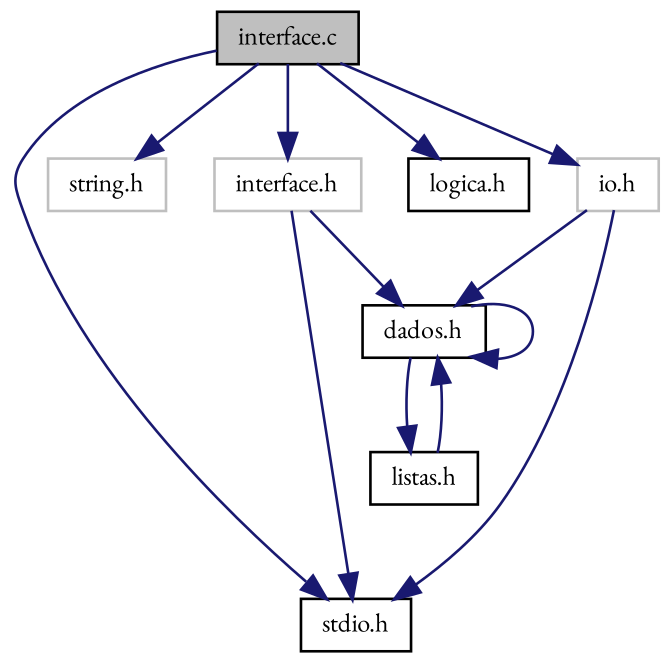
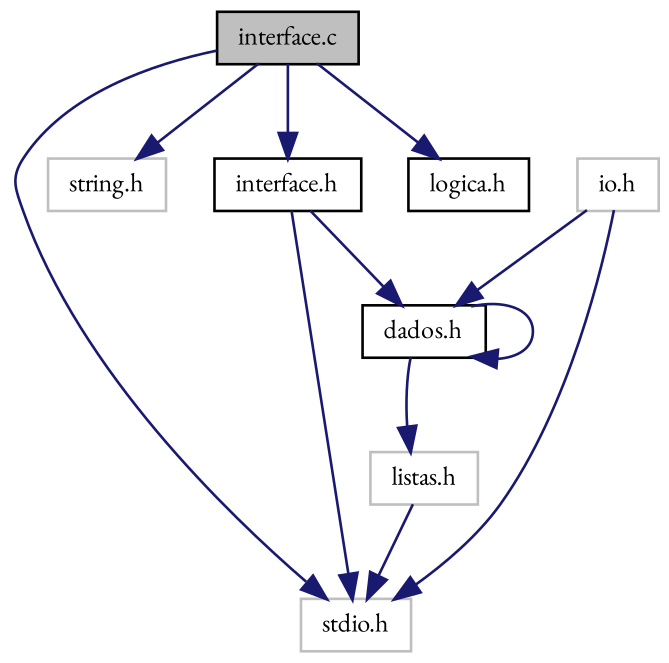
(447, 109) -> none
(288, 185) -> (288, 185)
(442, 418) -> (396, 540)
(424, 478) -> (424, 478)
(356, 625) -> (356, 625)
